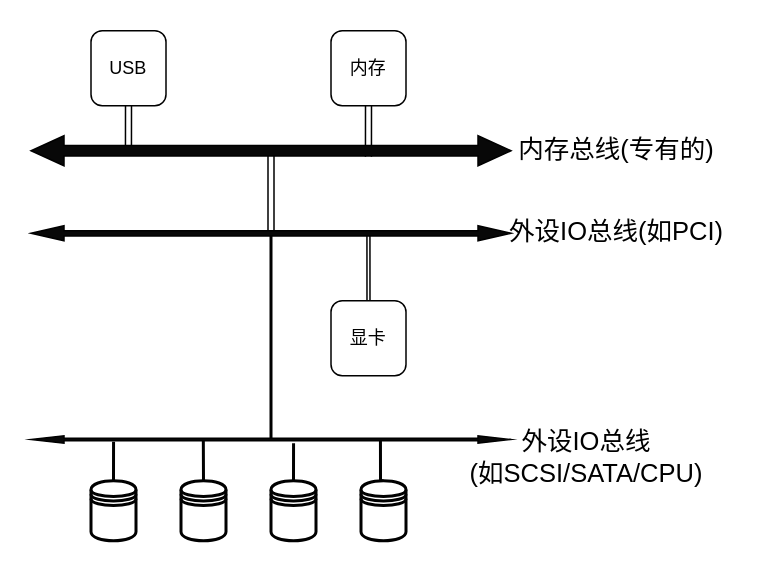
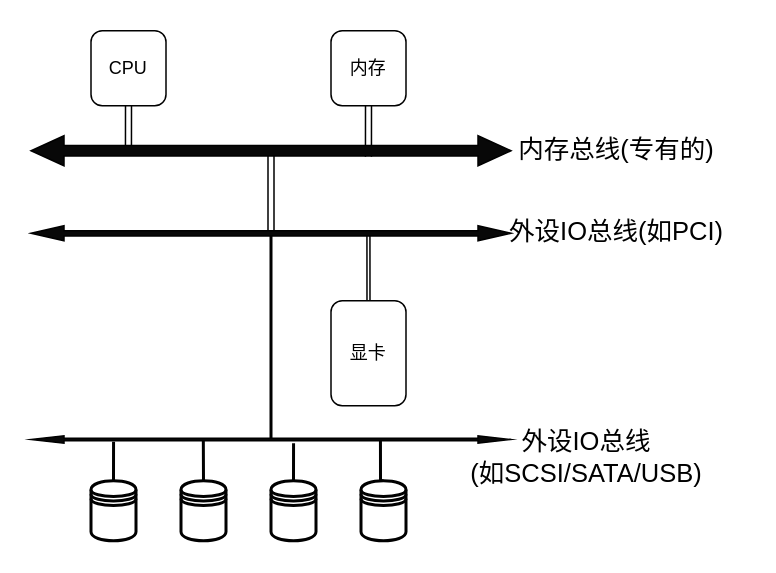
(128, 68) -> (128, 68)
(368, 338) -> (368, 353)
(587, 458) -> (587, 458)
